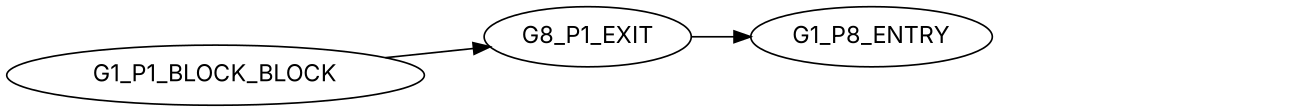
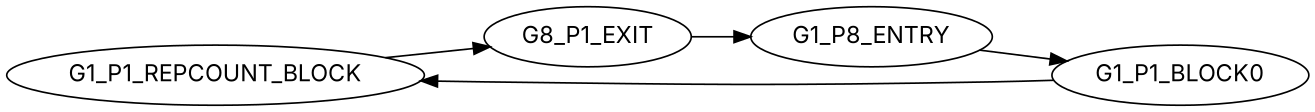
(216, 75) -> (216, 75)
none -> (1180, 75)
